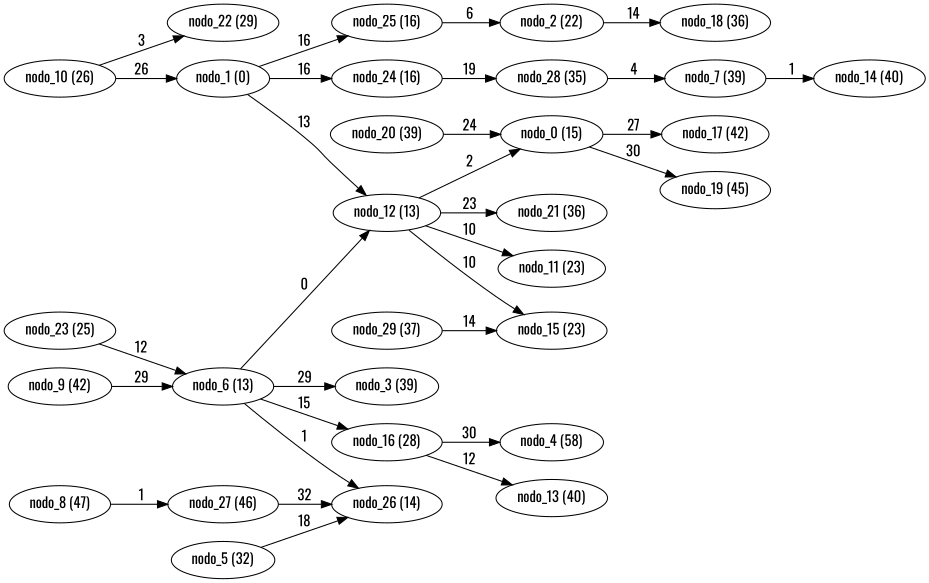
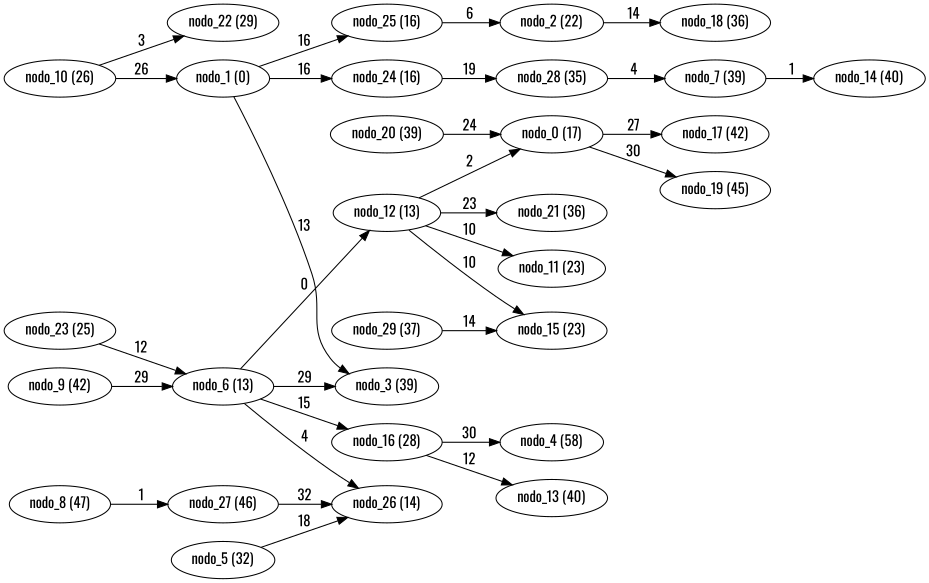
(552, 134) -> (552, 134)
(306, 138) -> (296, 231)
(305, 438) -> (305, 438)
